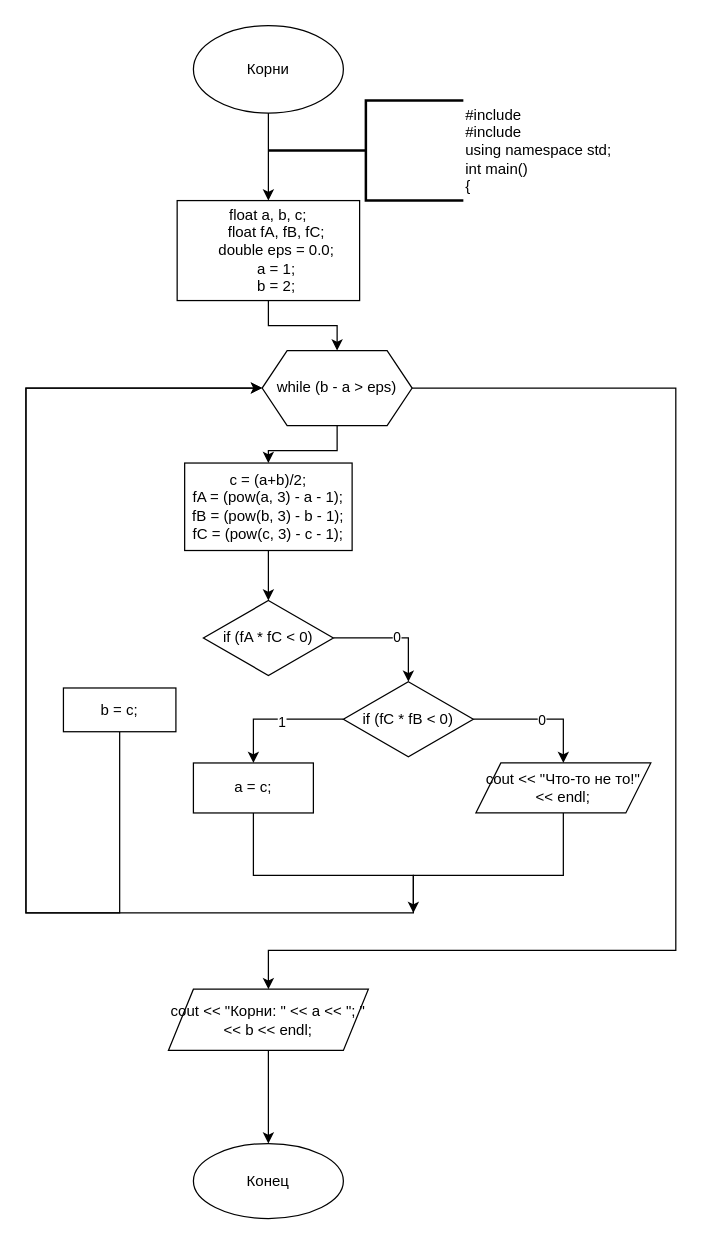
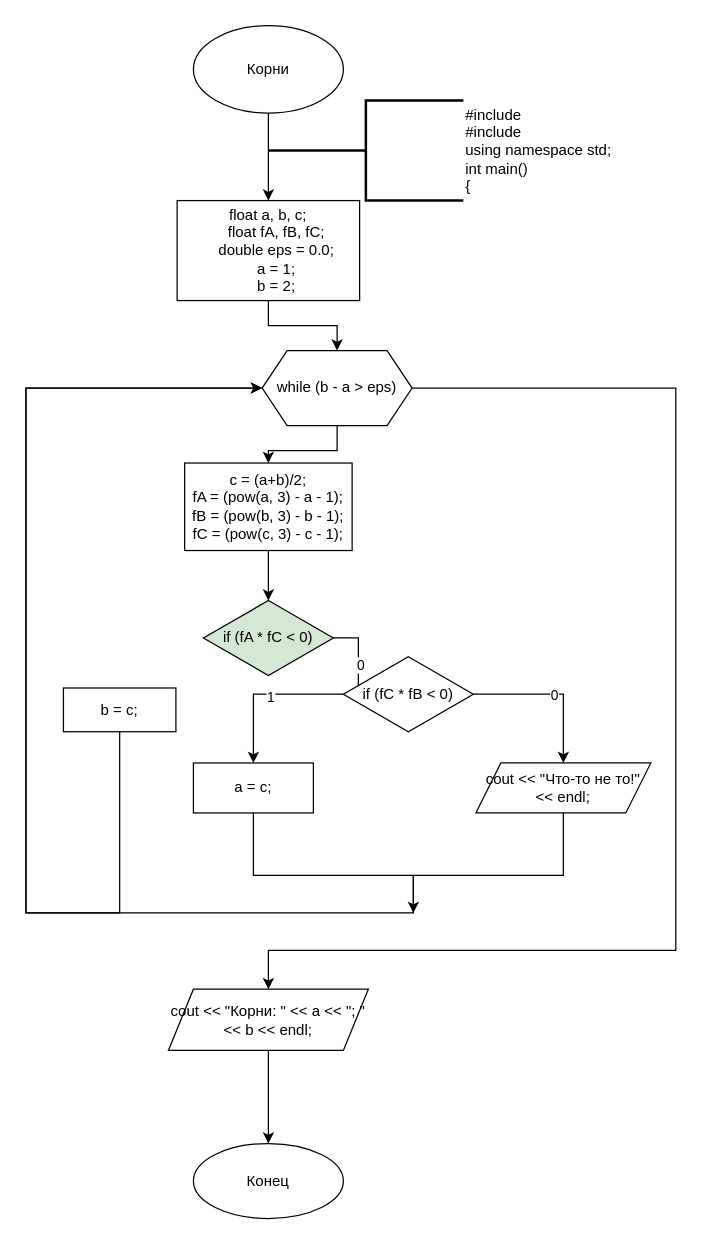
(268, 638) -> (268, 638)
(408, 719) -> (408, 694)
